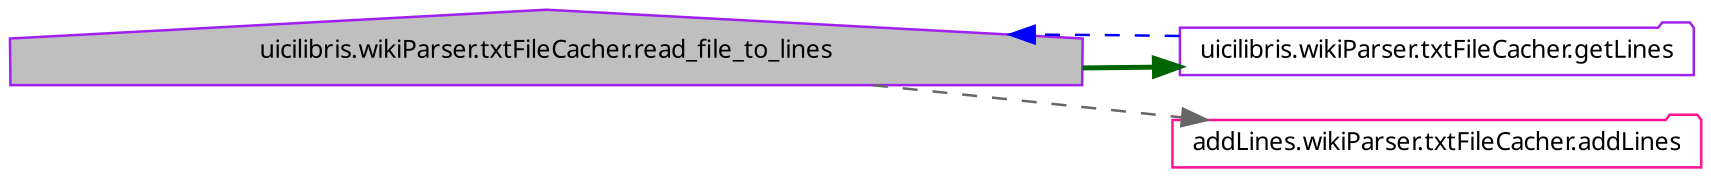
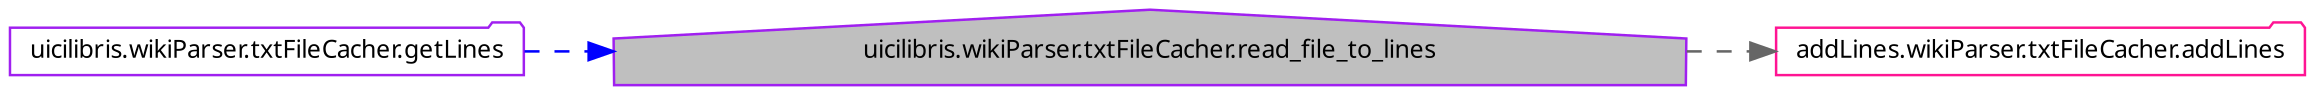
(1118, 68) -> none
